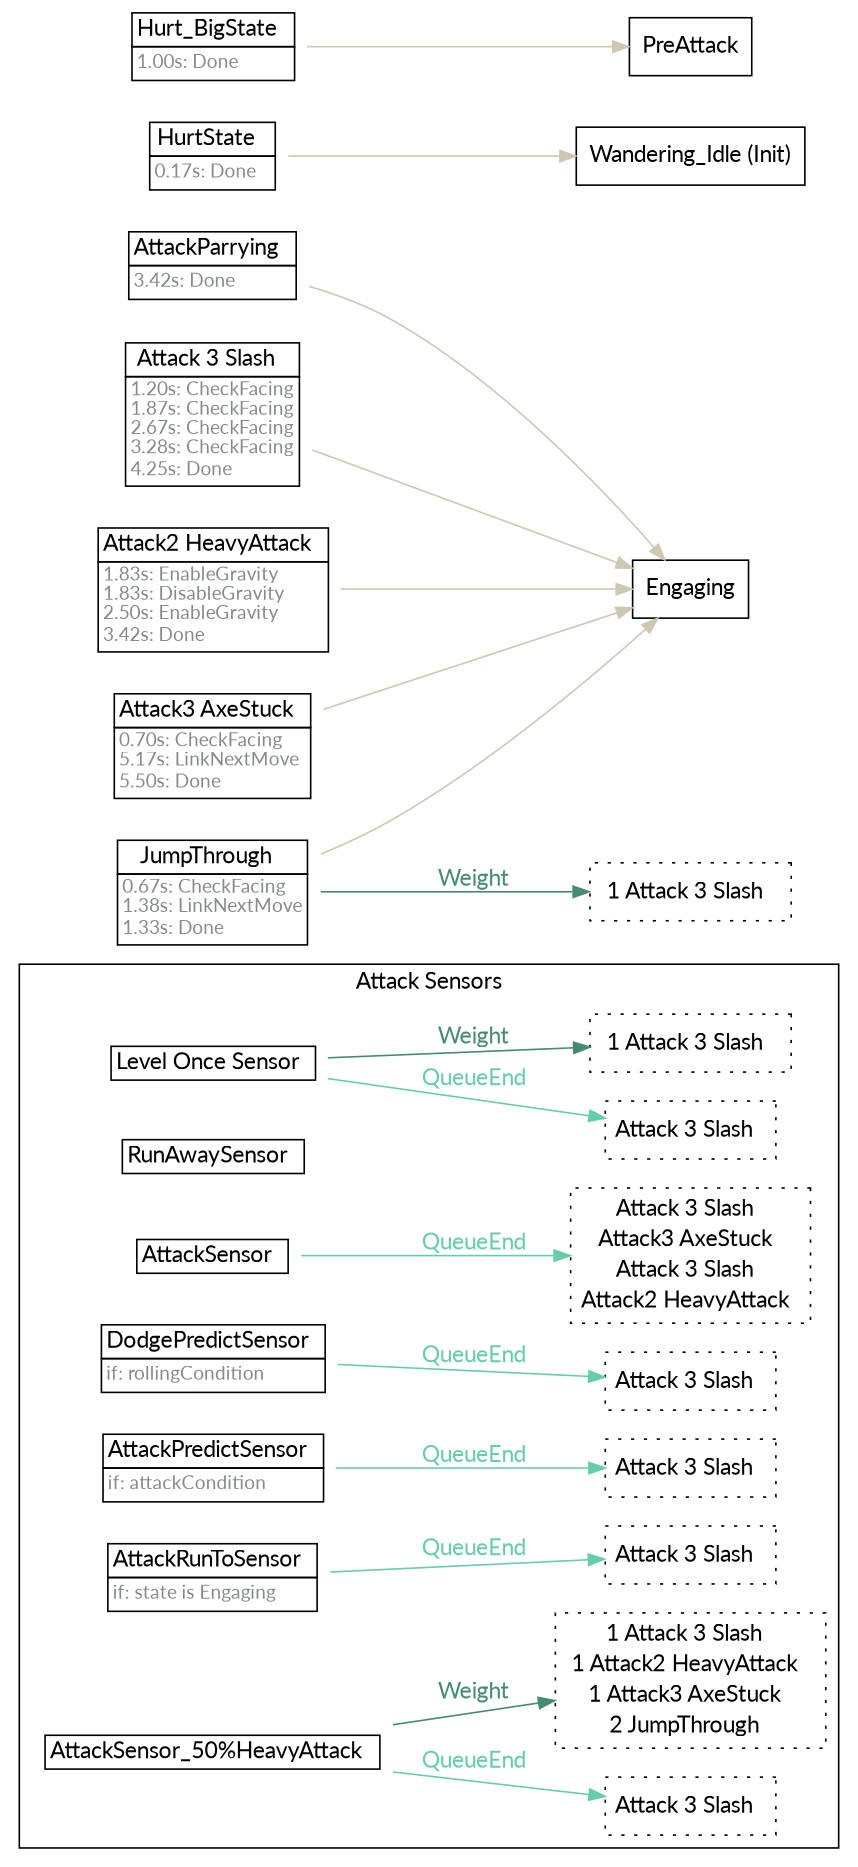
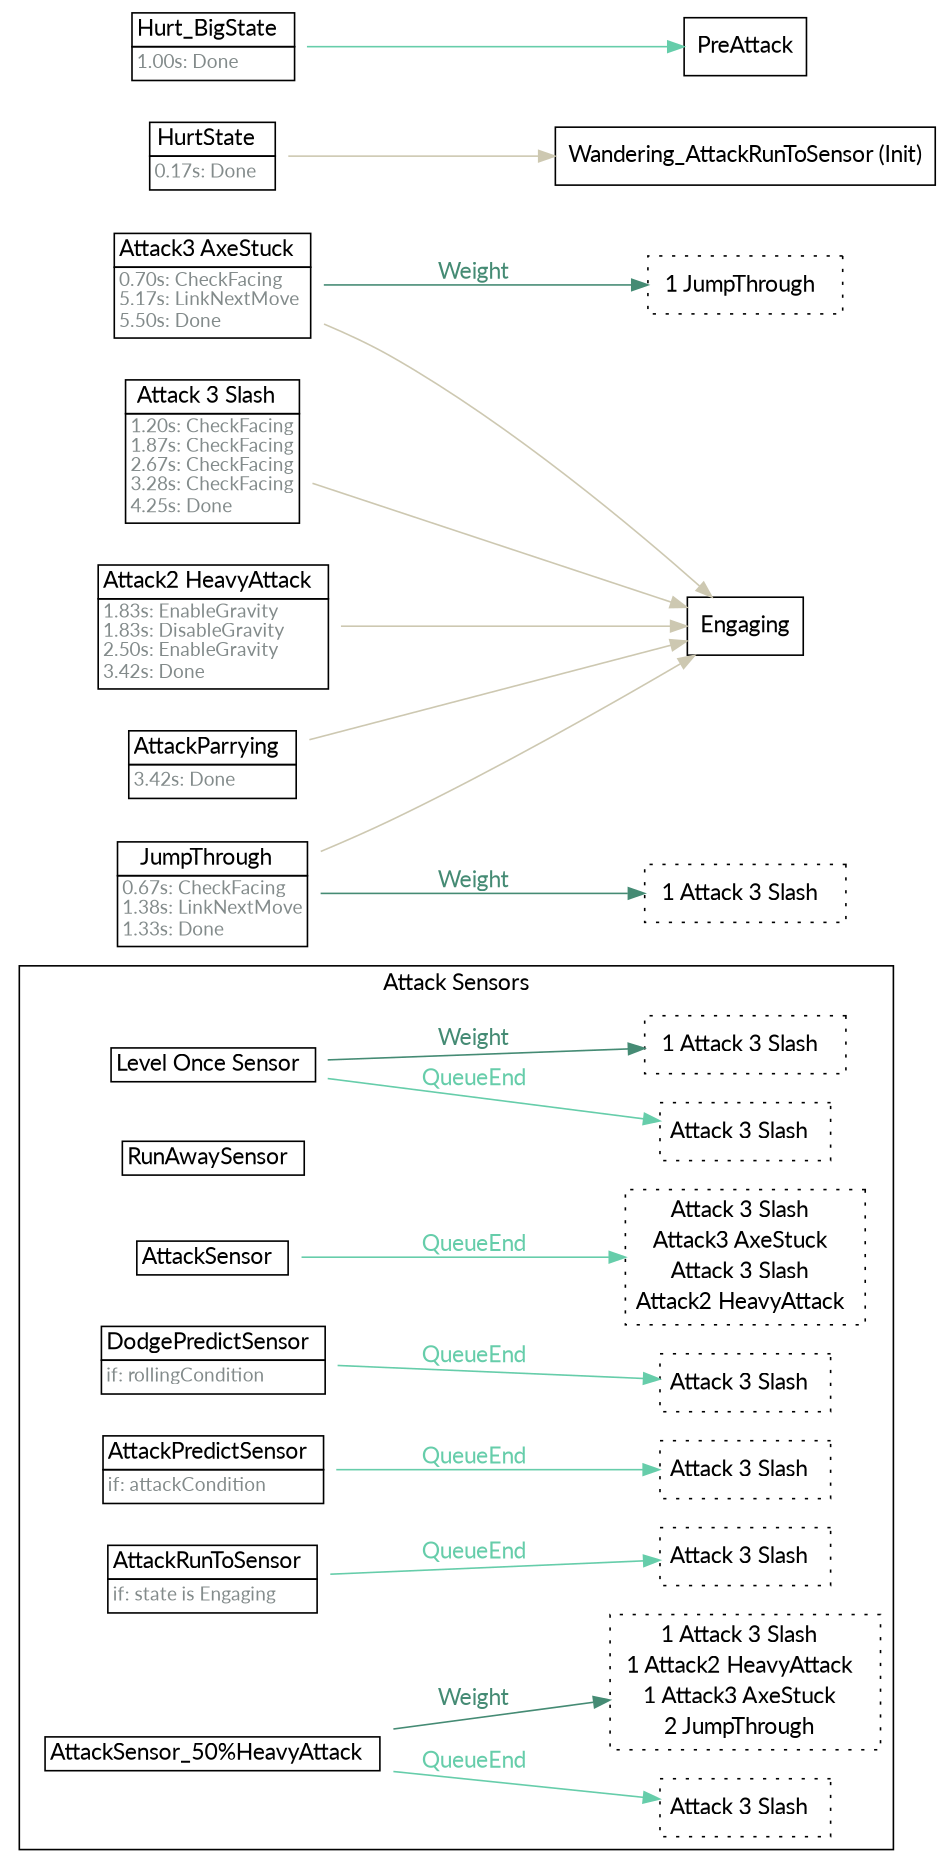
(460, 47) -> (487, 47)
(691, 156) -> (745, 156)
none -> (745, 285)
